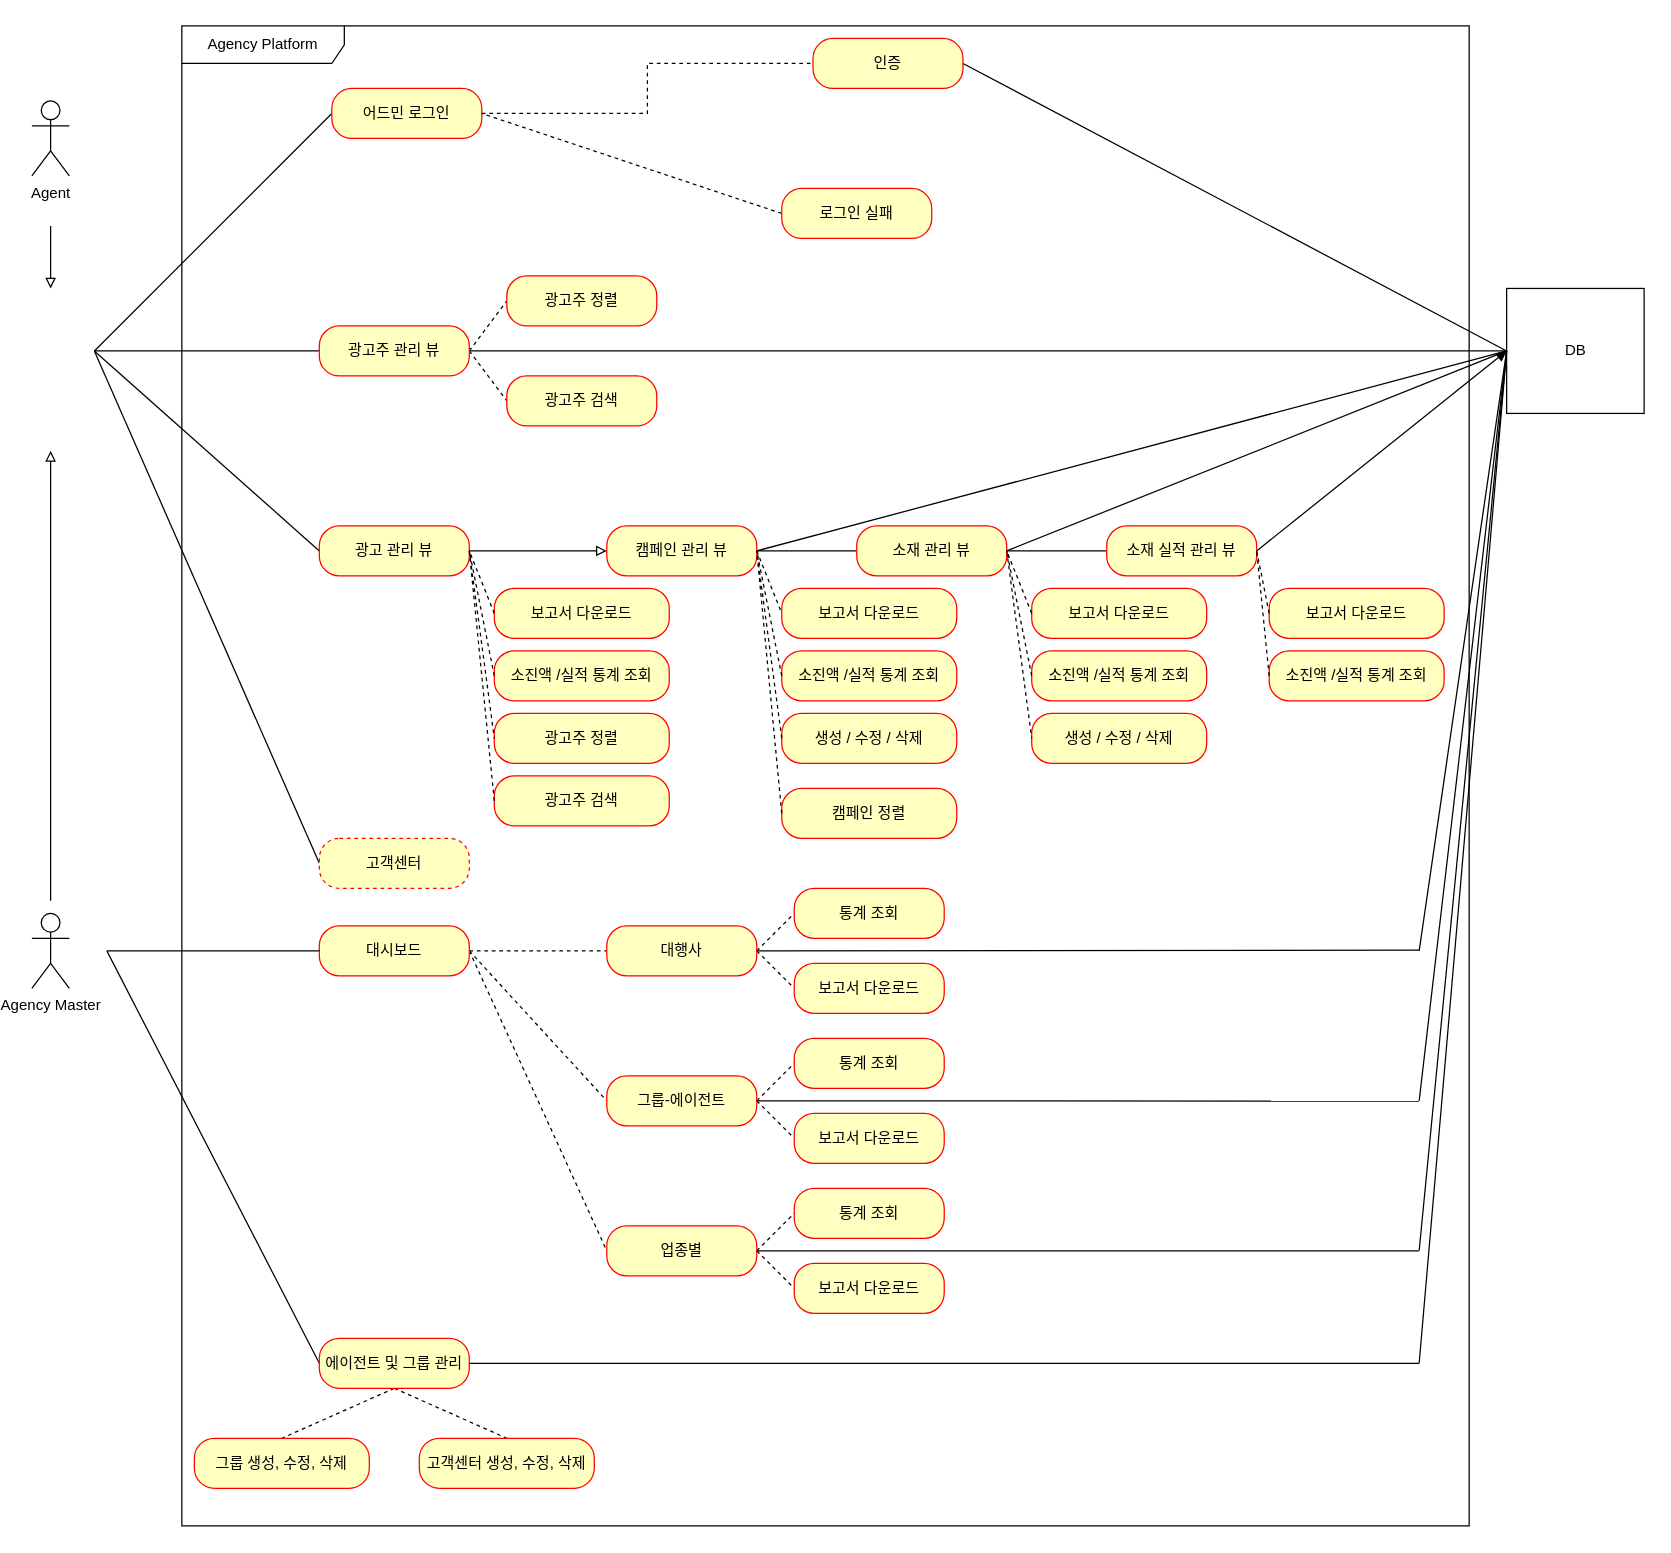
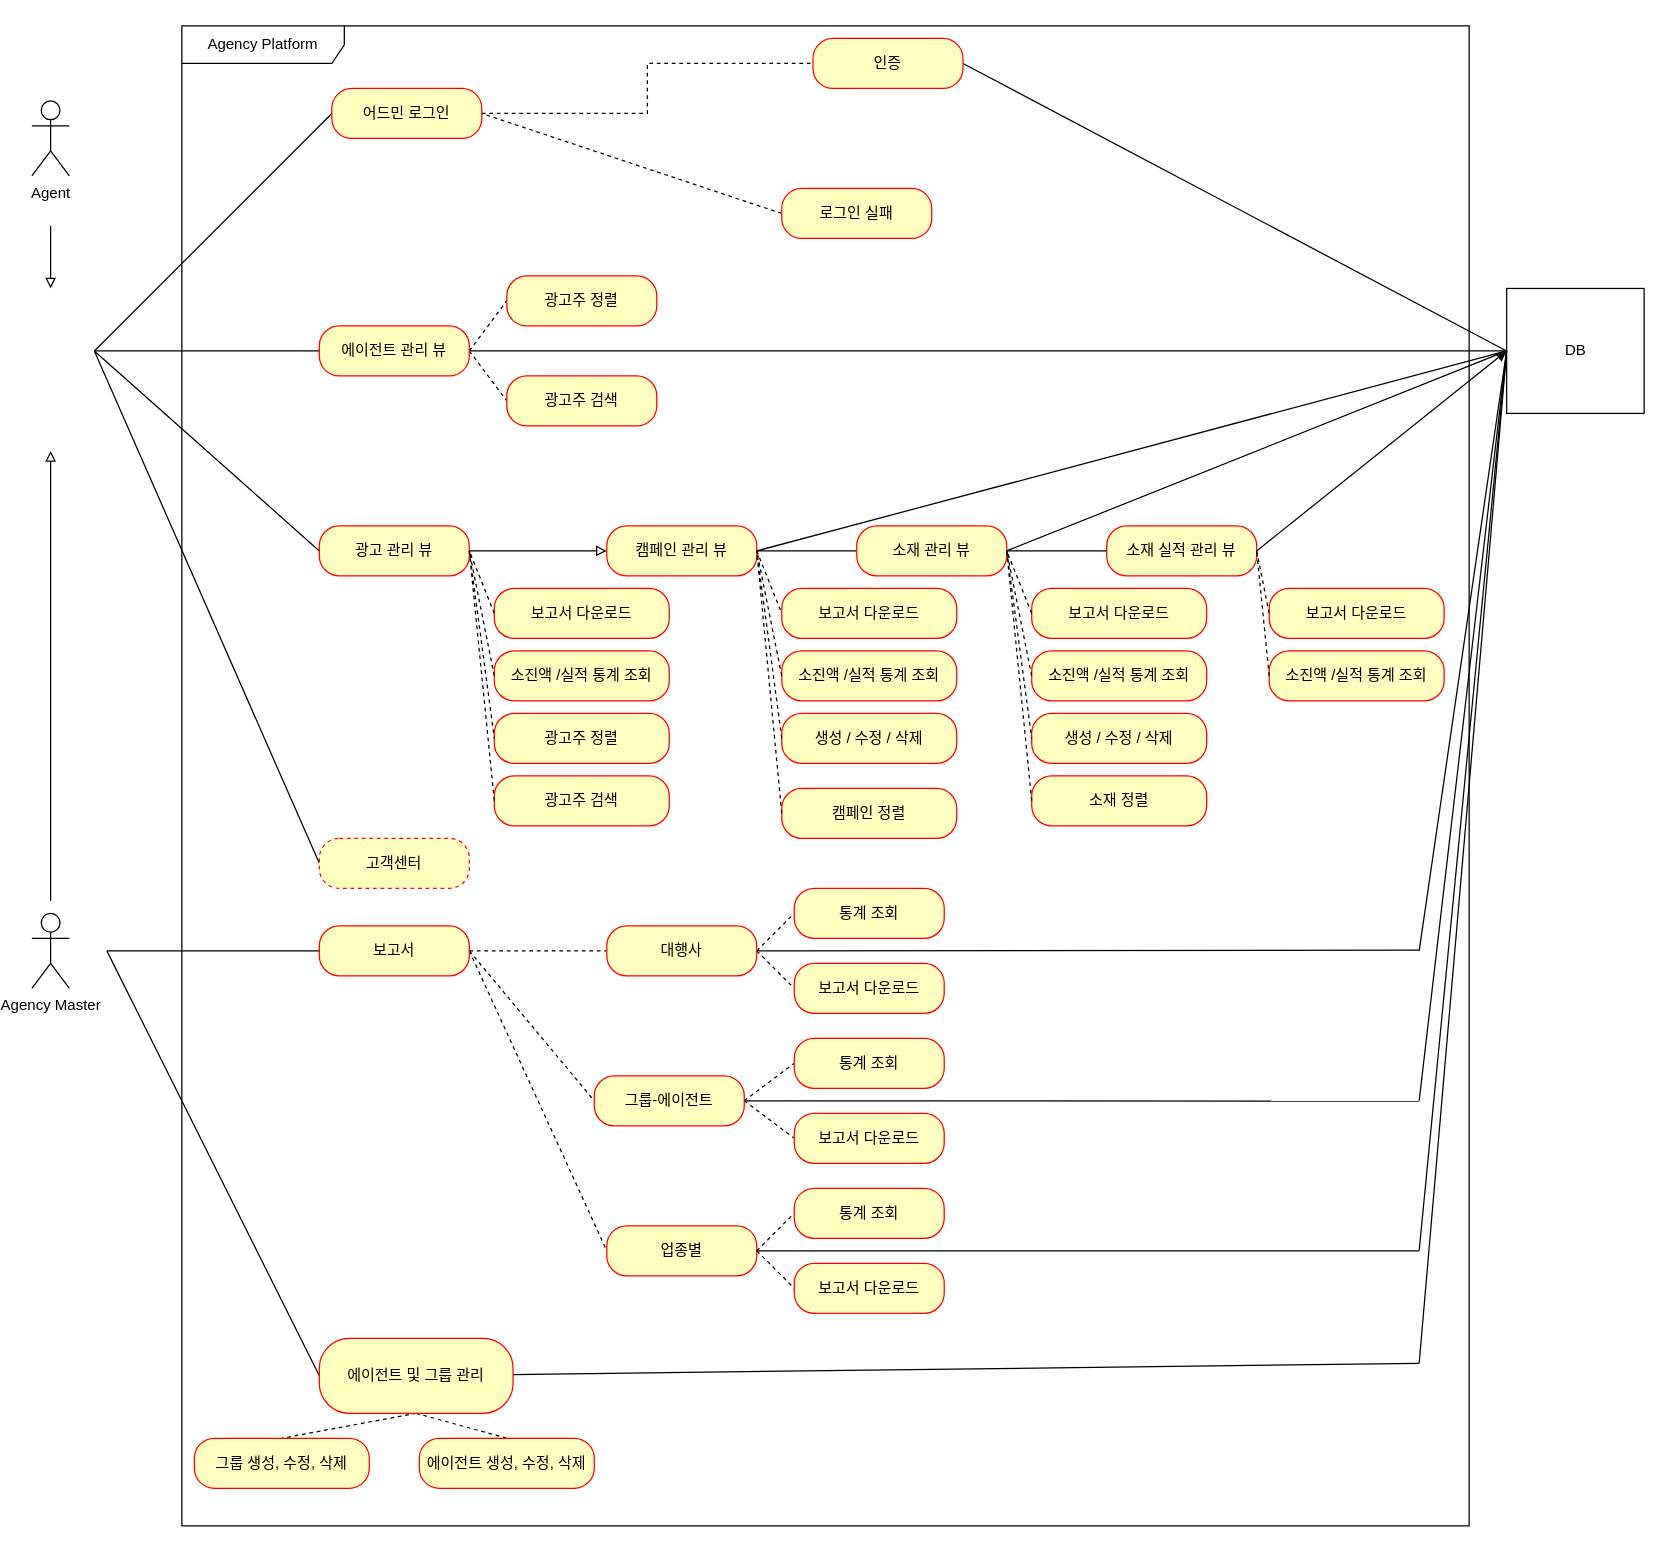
(394, 351) -> (394, 351)
none -> (1023, 707)
none -> (1119, 801)
(394, 951) -> (394, 951)
(682, 1101) -> (669, 1101)
(394, 1363) -> (416, 1376)
(507, 1463) -> (507, 1463)
